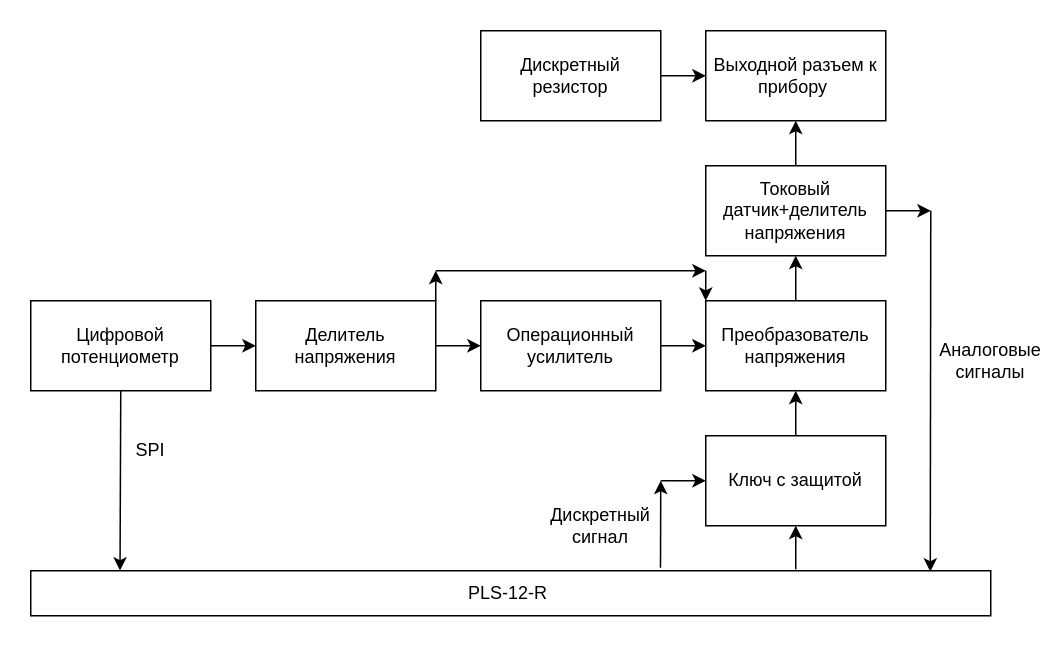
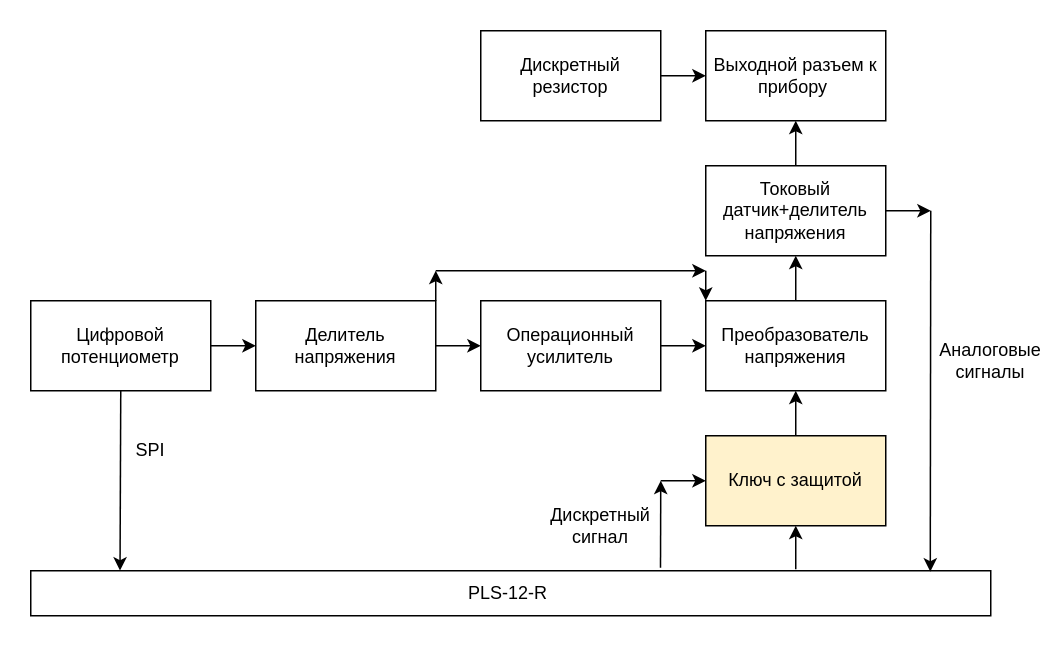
(796, 481) -> (796, 481)
